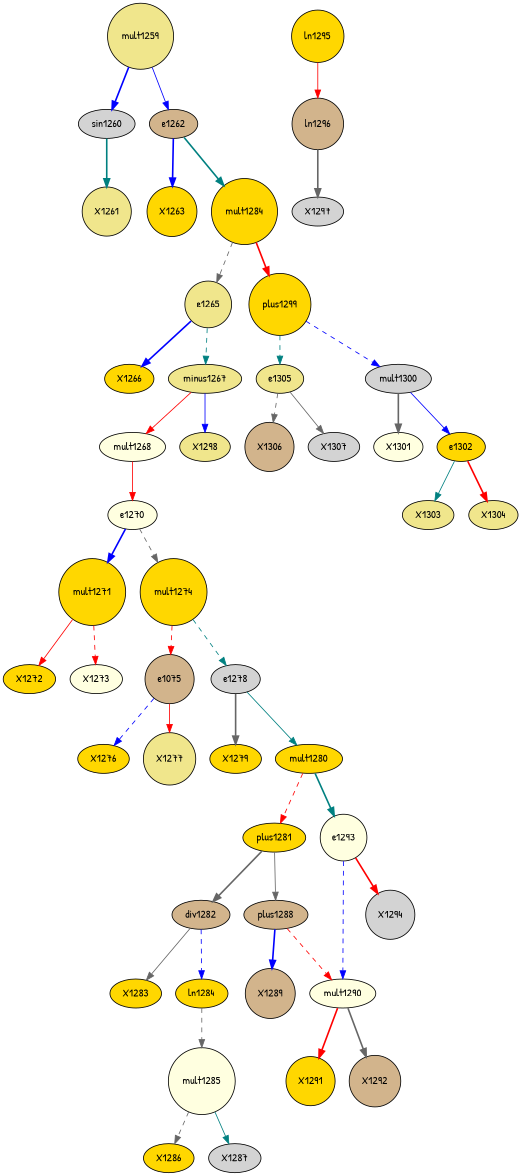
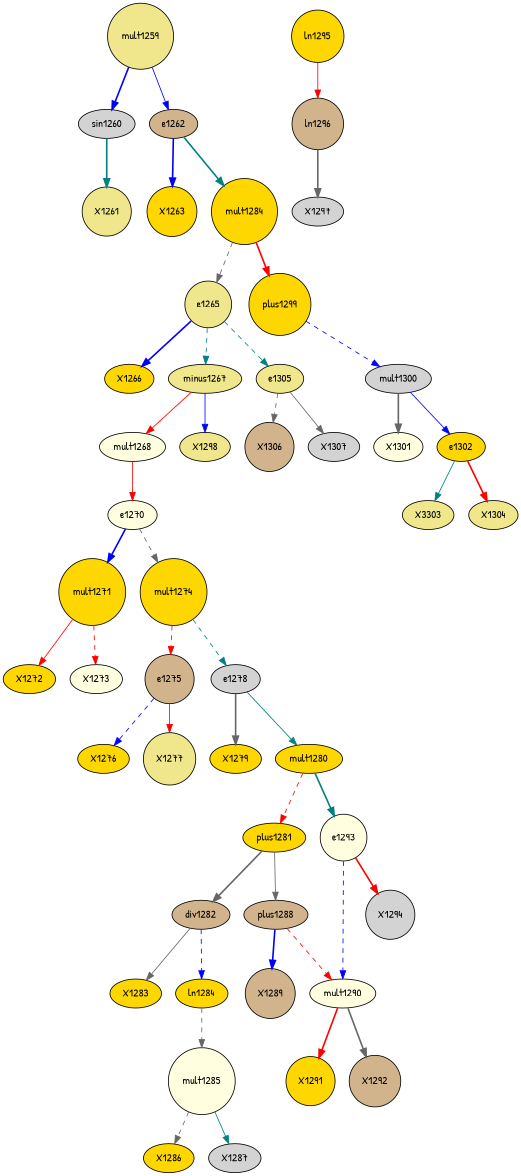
(280, 346) -> (243, 341)
(428, 515) -> (428, 515)
(170, 679) -> (170, 679)
